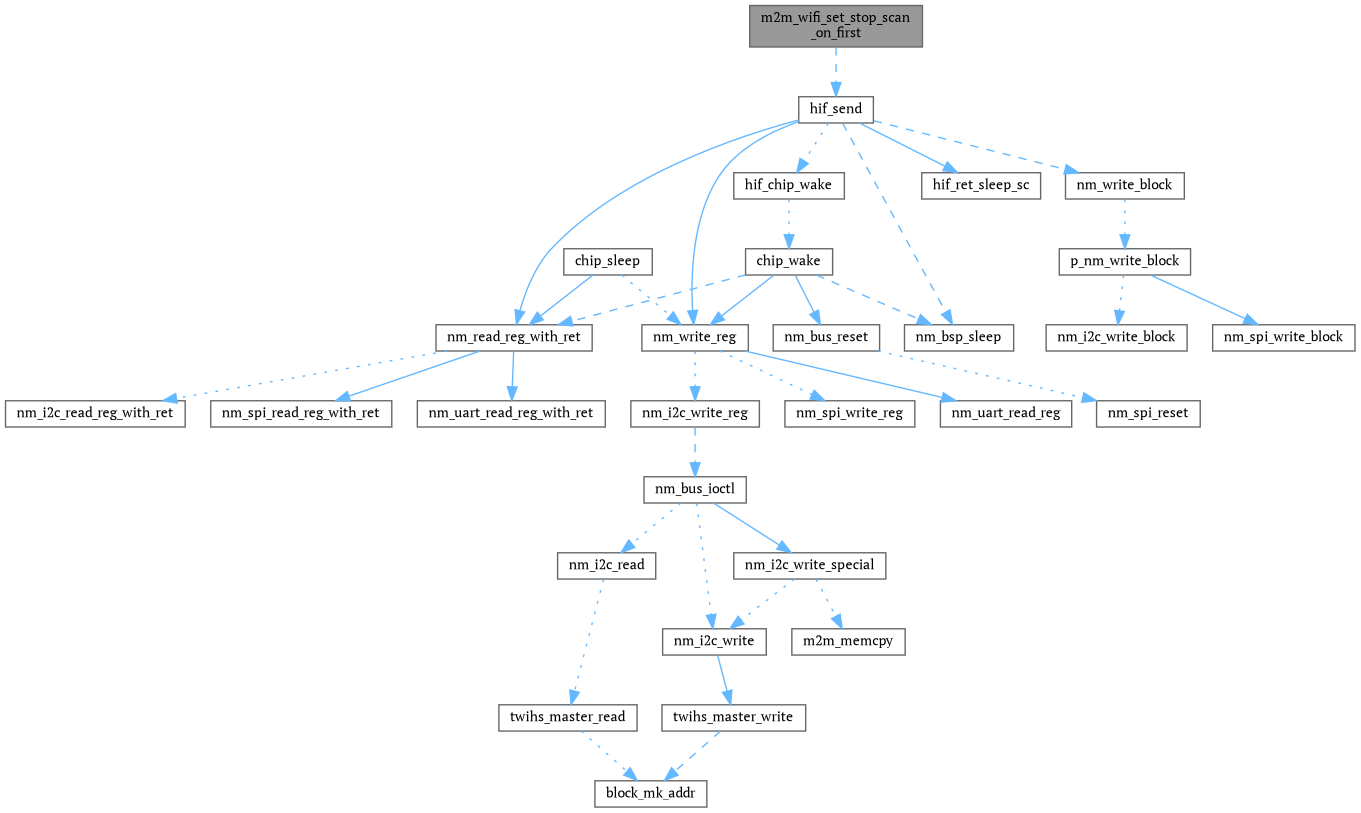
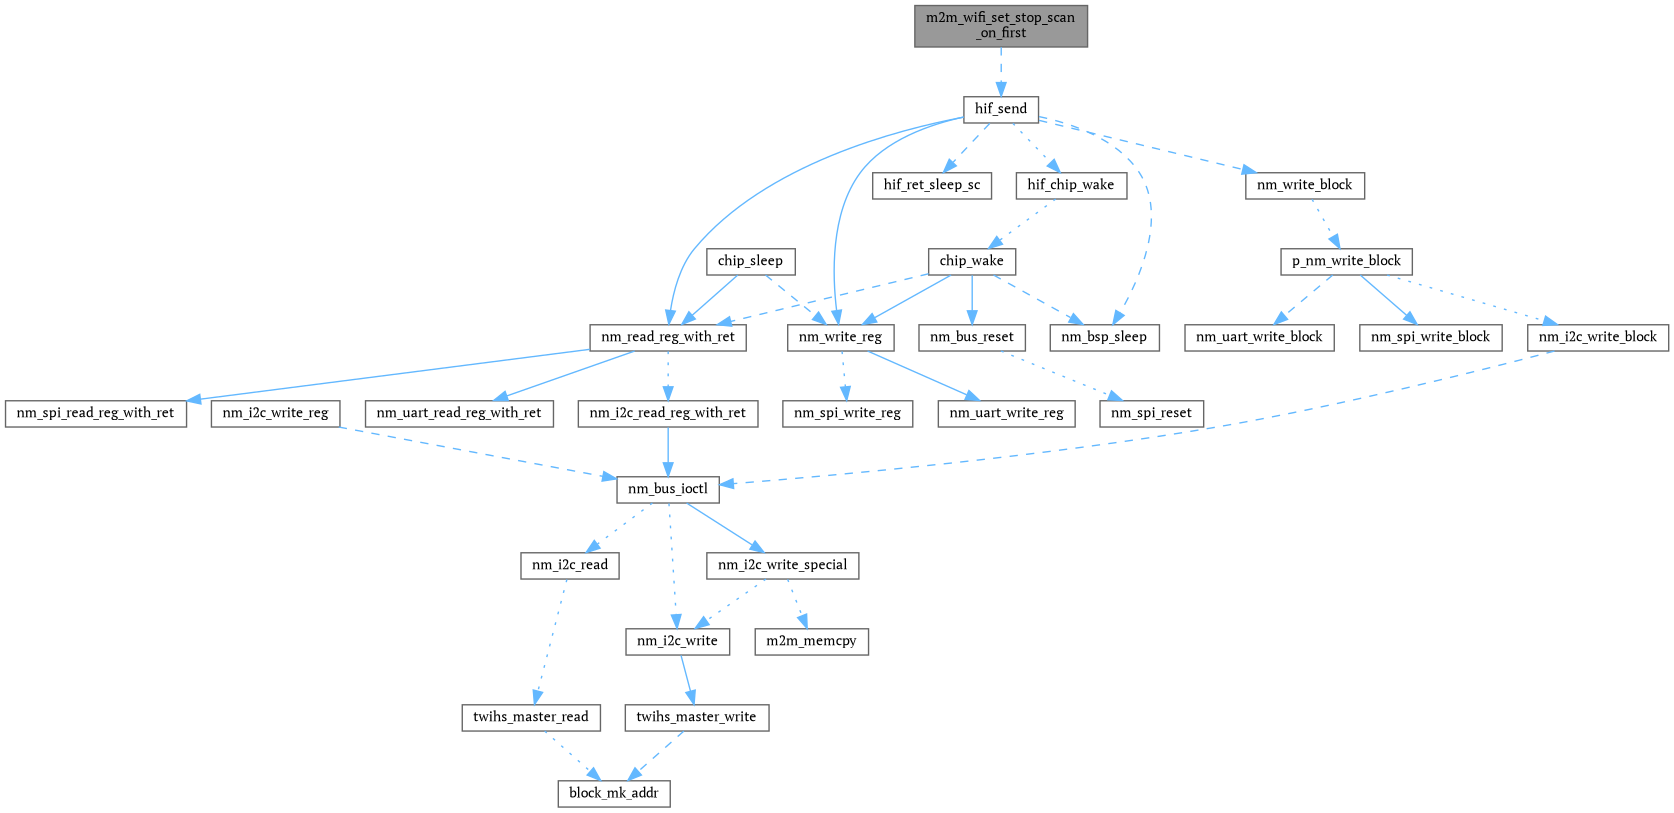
(902, 145) -> (971, 143)
(644, 293) -> (790, 295)
none -> (1260, 338)
(695, 369) -> none
(1006, 414) -> (1007, 414)
none -> (1147, 438)
none -> (668, 445)
